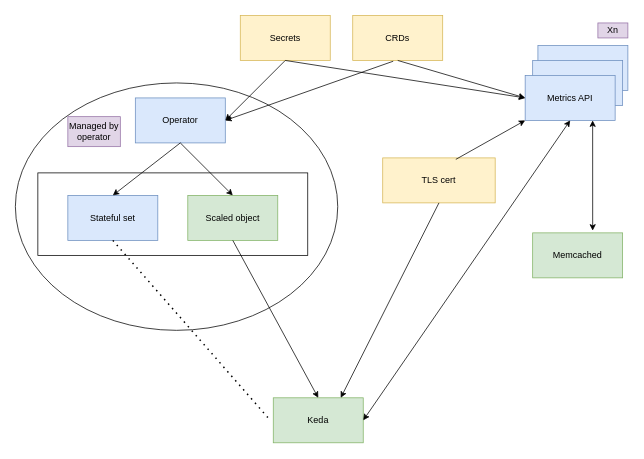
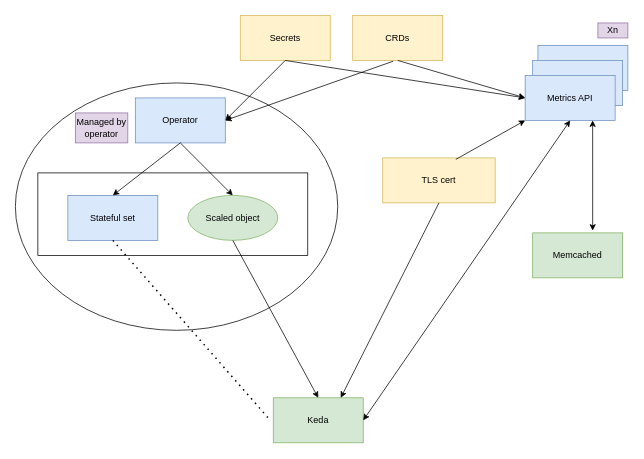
(94, 132) -> (102, 128)
(233, 218) -> (233, 218)
